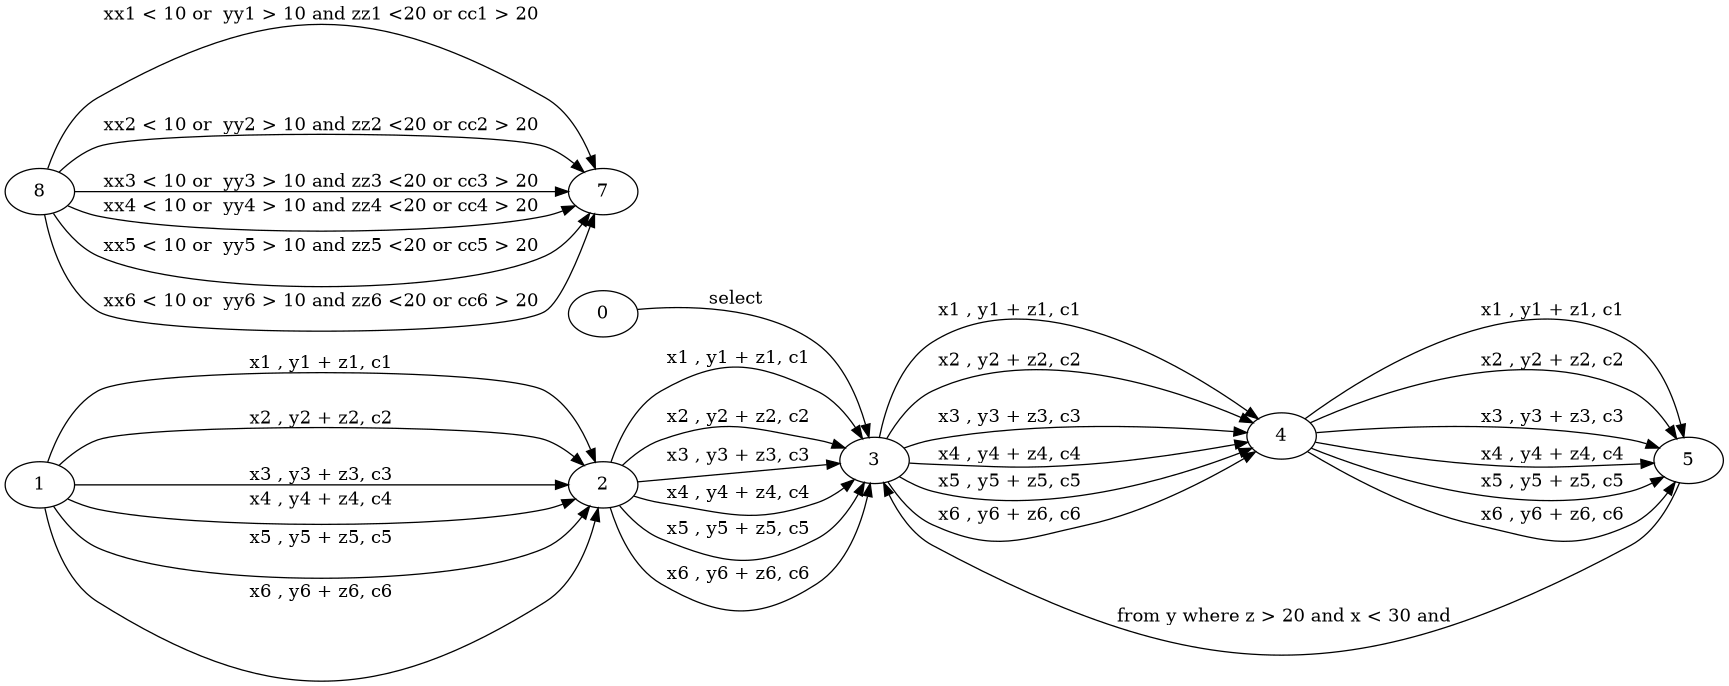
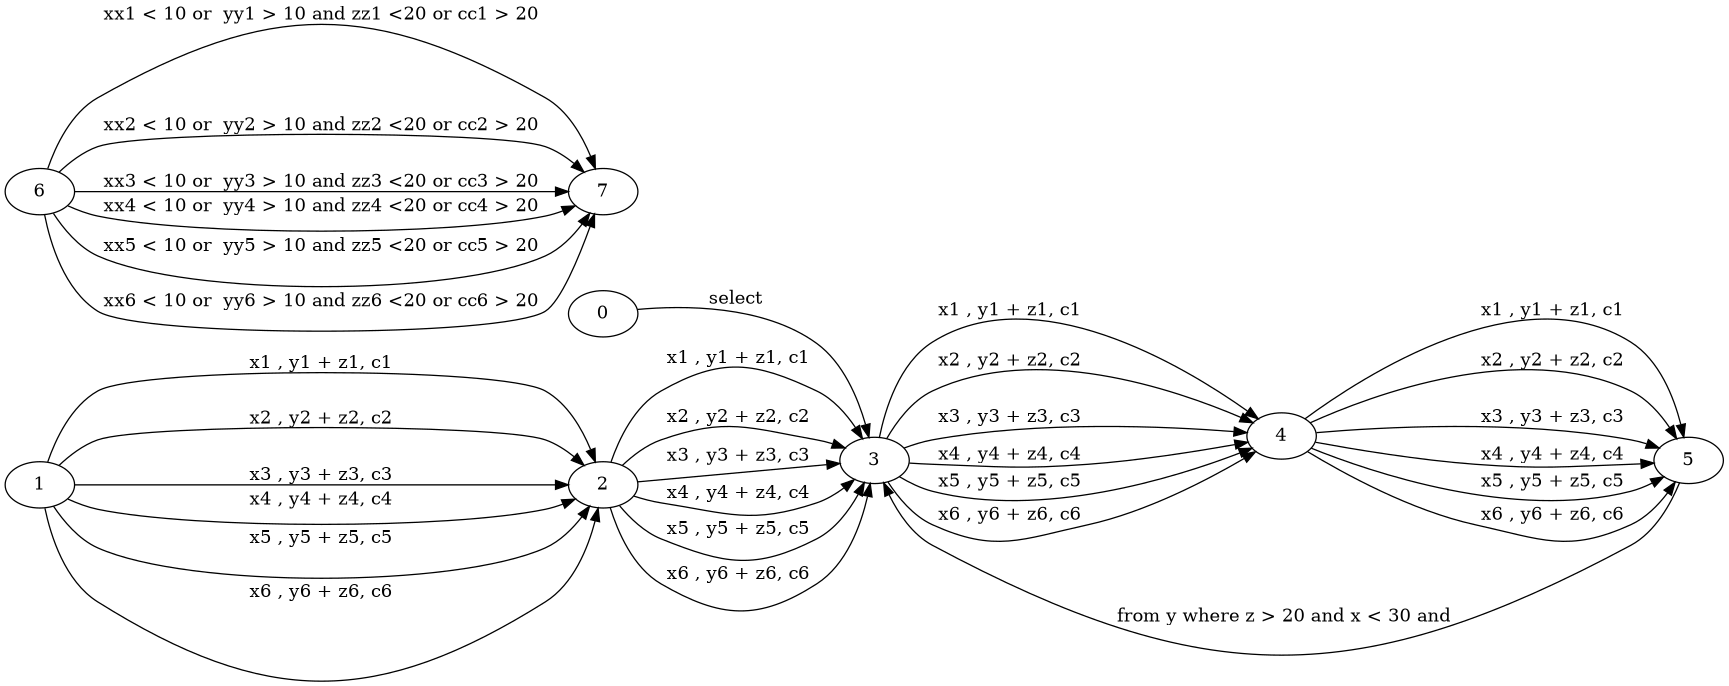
(40, 192) -> (40, 192)
